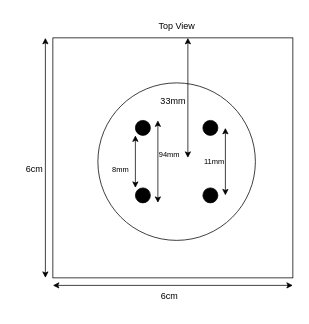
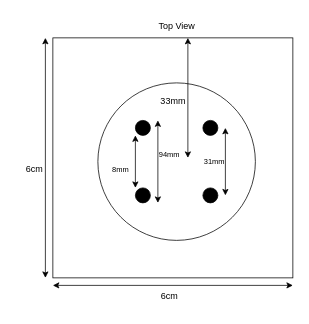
(215, 162) -> (215, 162)
